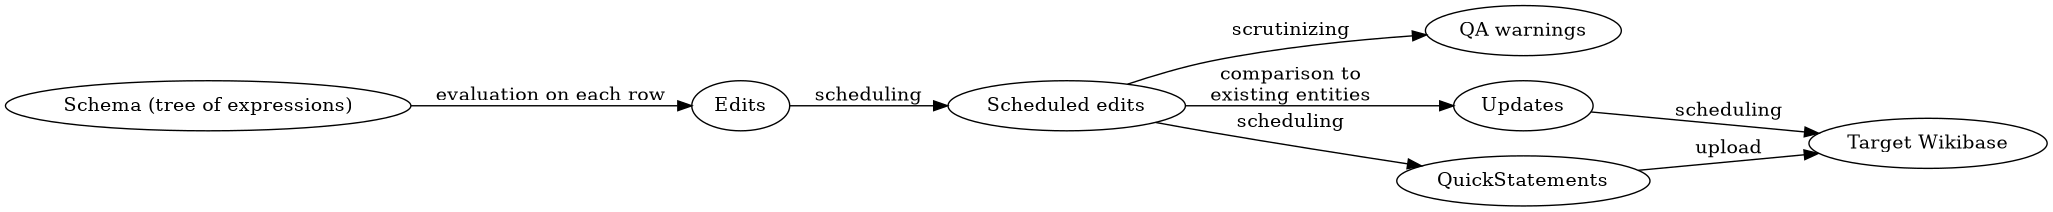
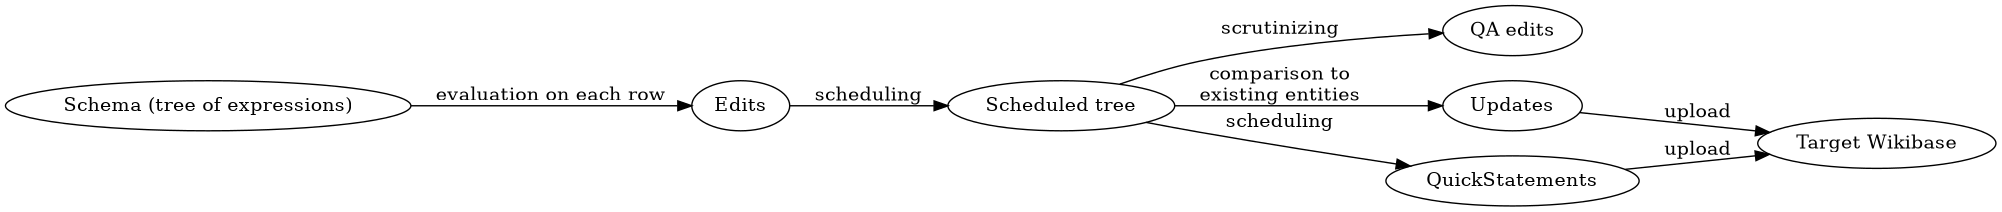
(1523, 31) -> (1512, 31)
(1067, 106) -> (1061, 106)
(1729, 111) -> (1698, 112)
